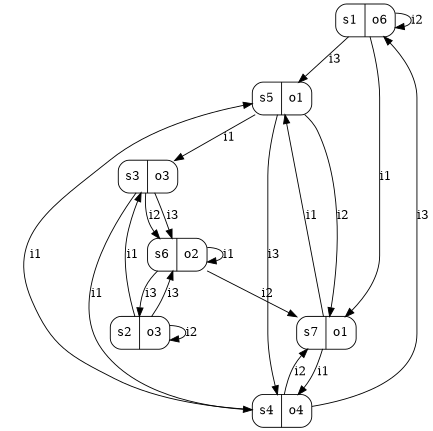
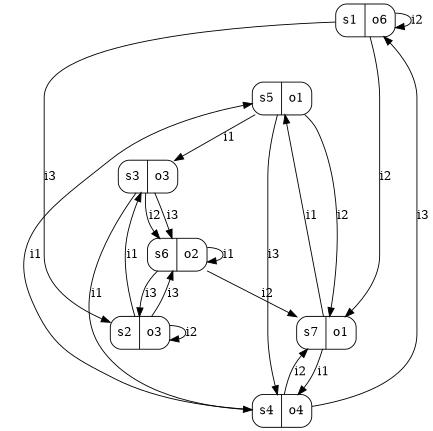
(327, 56) -> (62, 72)
(386, 177) -> (386, 177)
